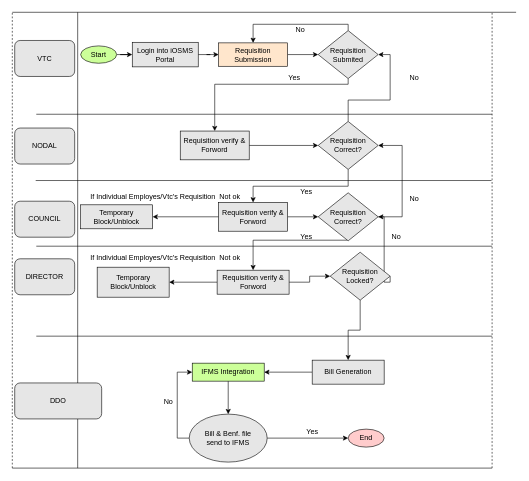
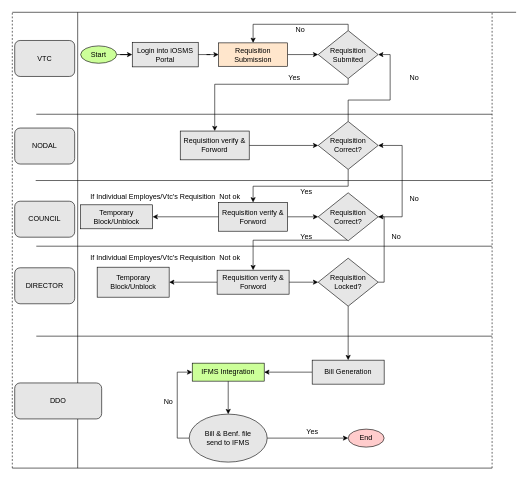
(360, 276) -> (348, 282)
(45, 277) -> (45, 286)
